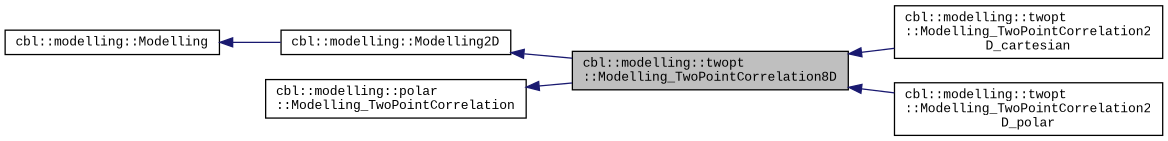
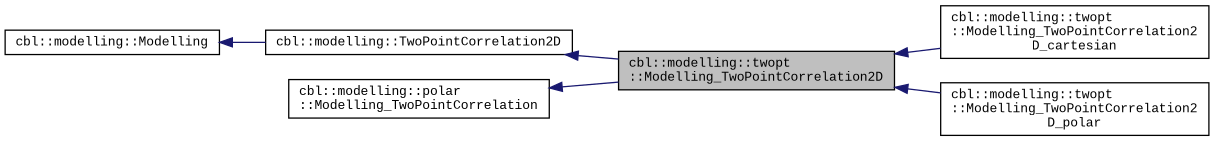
(396, 42) -> (419, 42)
(710, 71) -> (757, 71)
